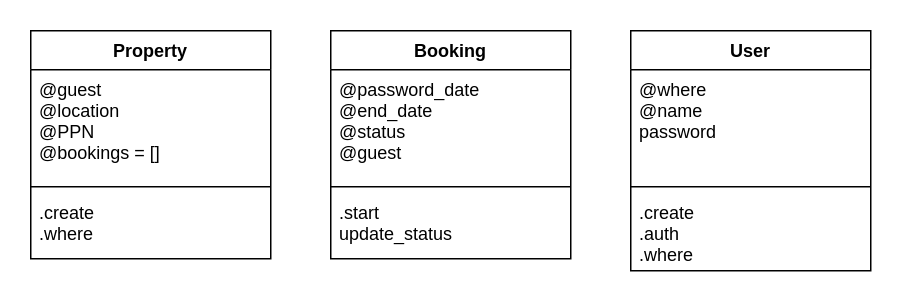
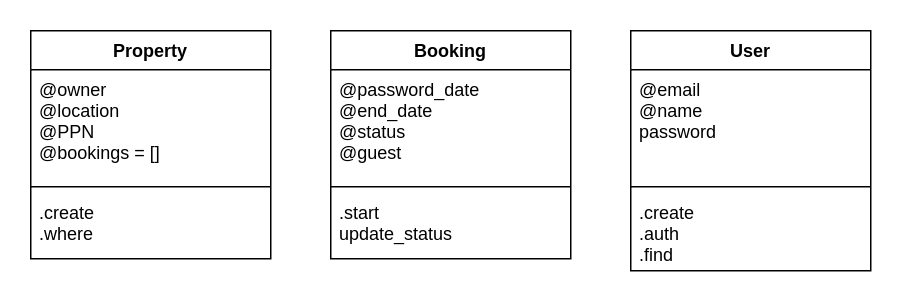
(69, 90) -> (69, 90)
(669, 90) -> (665, 90)
(672, 213) -> (672, 213)
